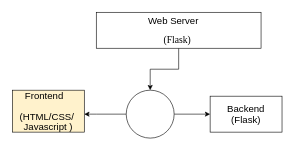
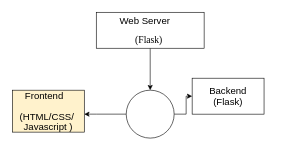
(179, 30) -> (150, 30)
(246, 114) -> (228, 96)
